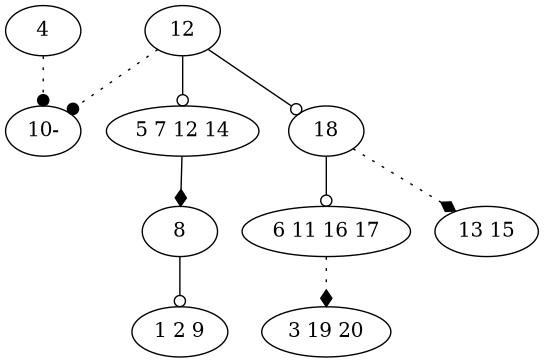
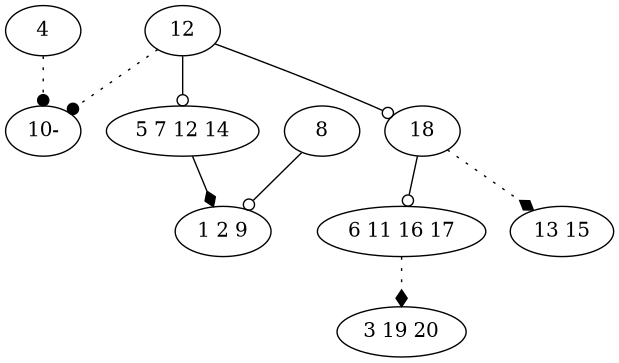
(182, 173) -> (200, 173)
